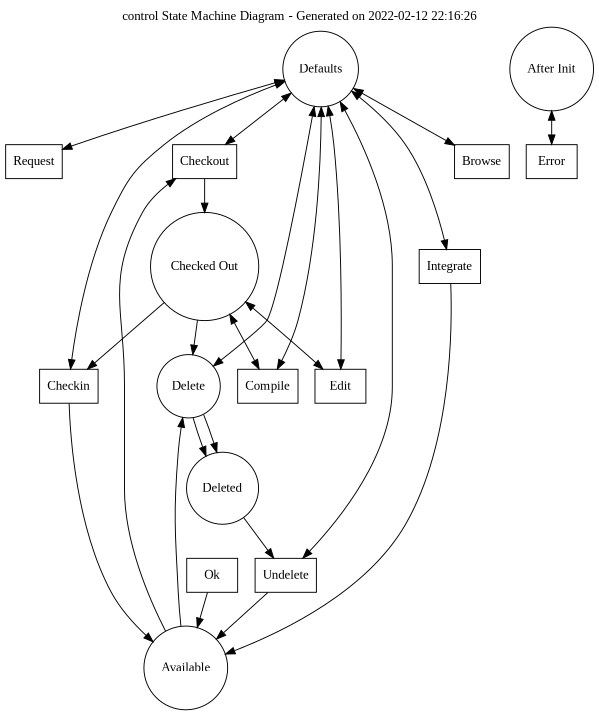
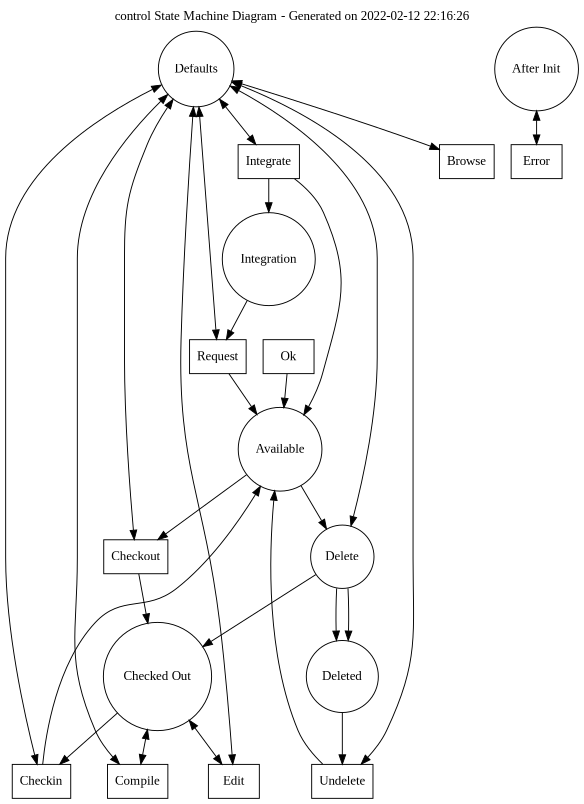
none -> (269, 259)
(196, 333) -> (263, 608)
none -> (240, 390)
